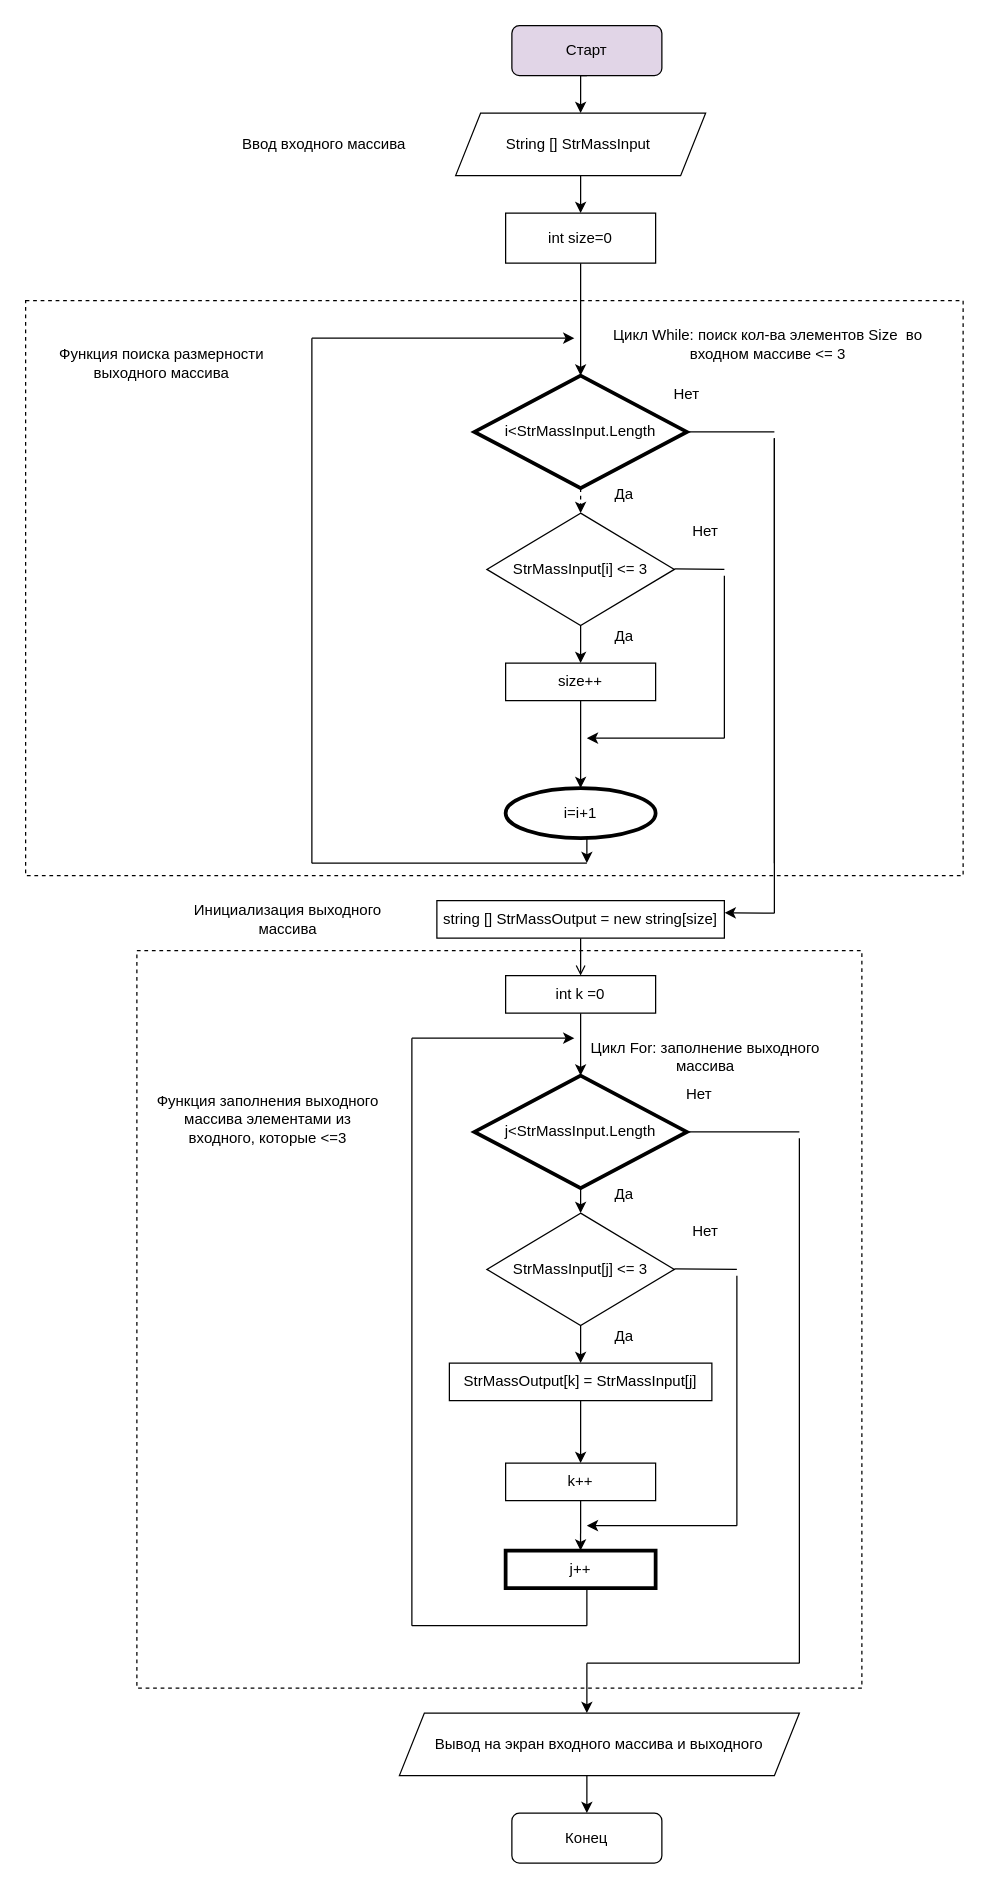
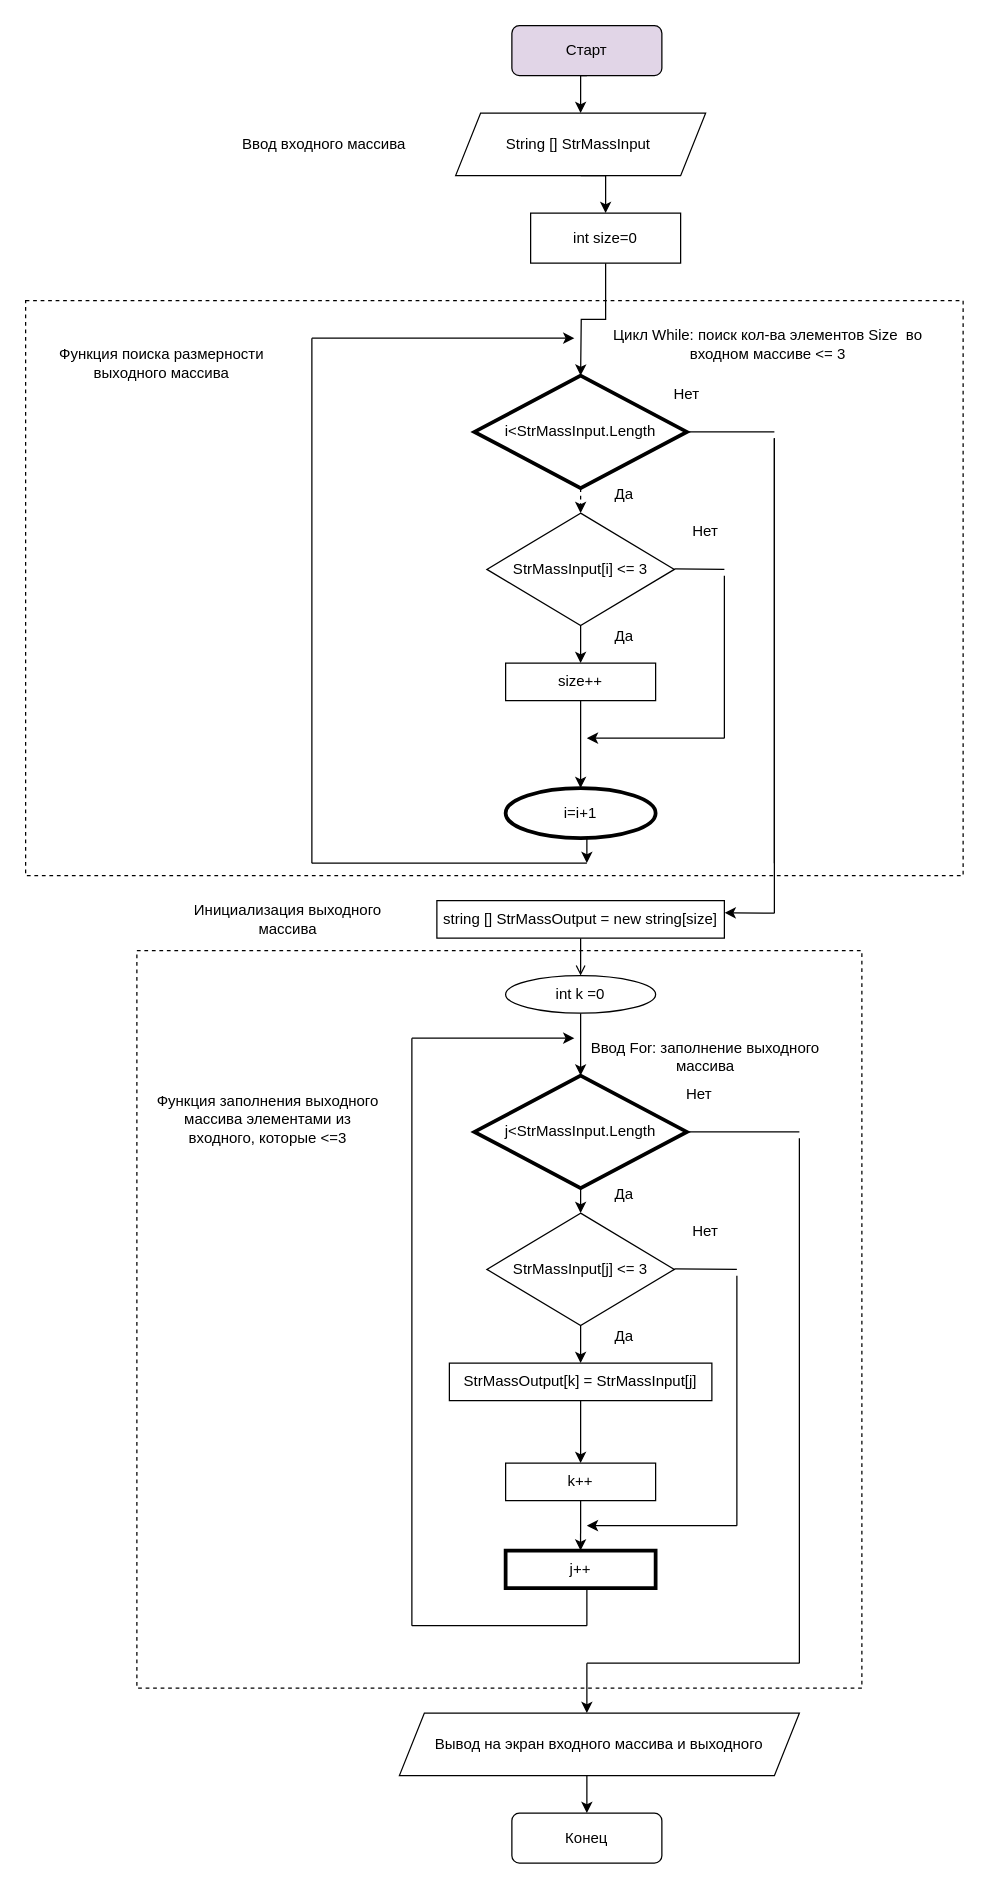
(581, 238) -> (606, 238)
(581, 994) -> (581, 994)
(706, 1057) -> (706, 1057)
